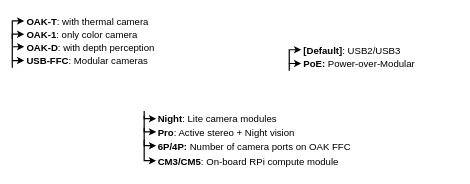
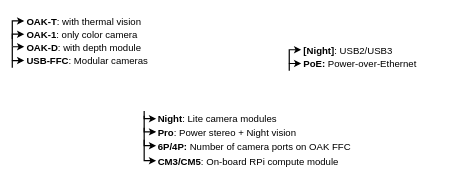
(89, 21) -> (87, 21)
(94, 47) -> (84, 47)
(354, 50) -> (349, 50)
(362, 63) -> (366, 63)
(234, 132) -> (233, 132)
